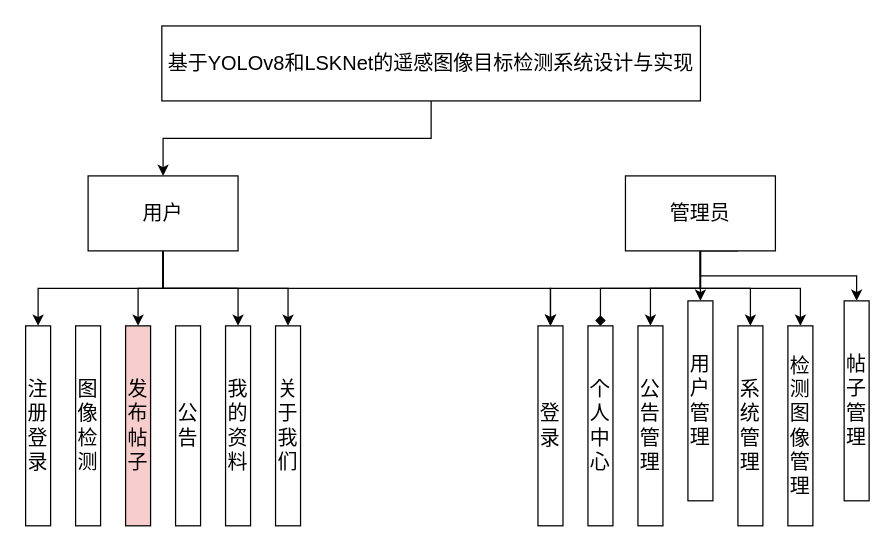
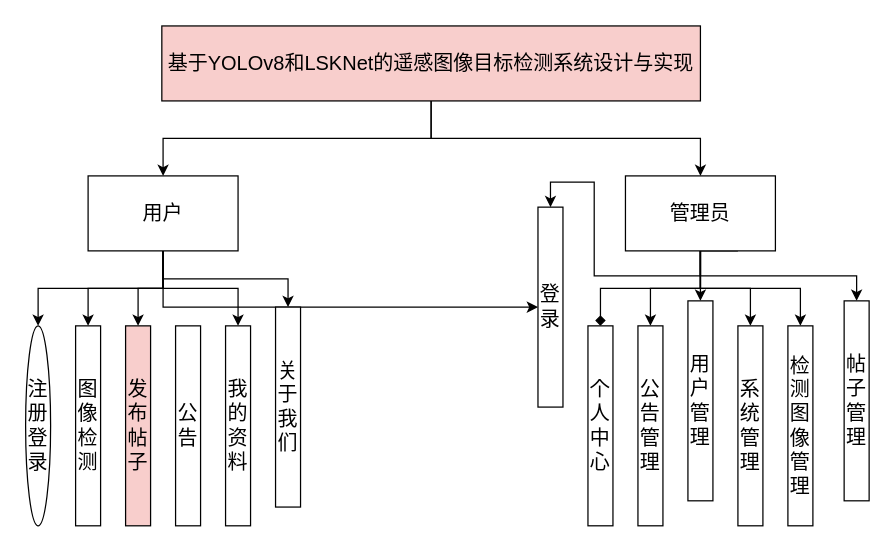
(431, 63) -> (431, 63)
none -> (581, 138)
none -> (88, 303)
(38, 426) -> (38, 426)
(288, 426) -> (288, 407)
(551, 426) -> (551, 307)
